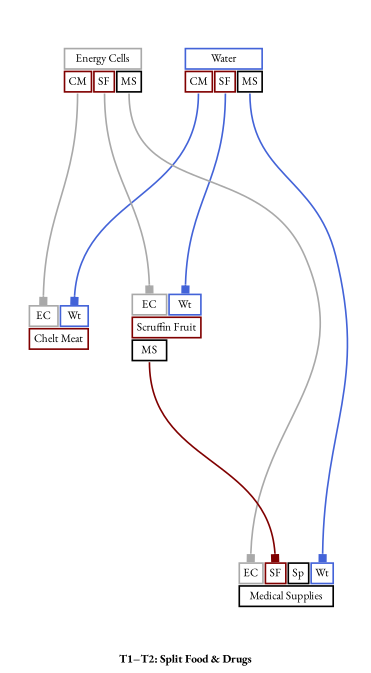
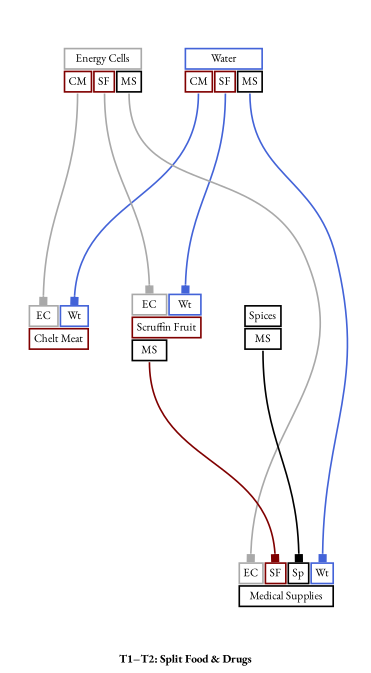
none -> (263, 327)
